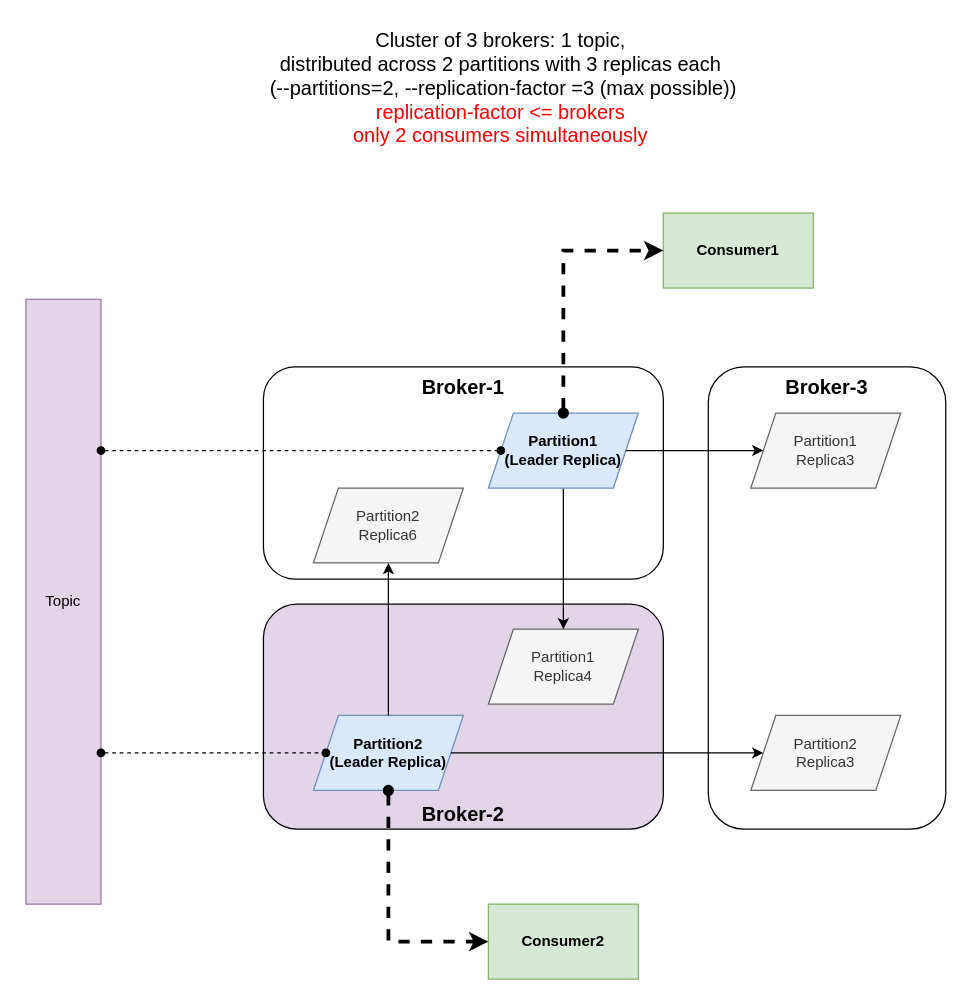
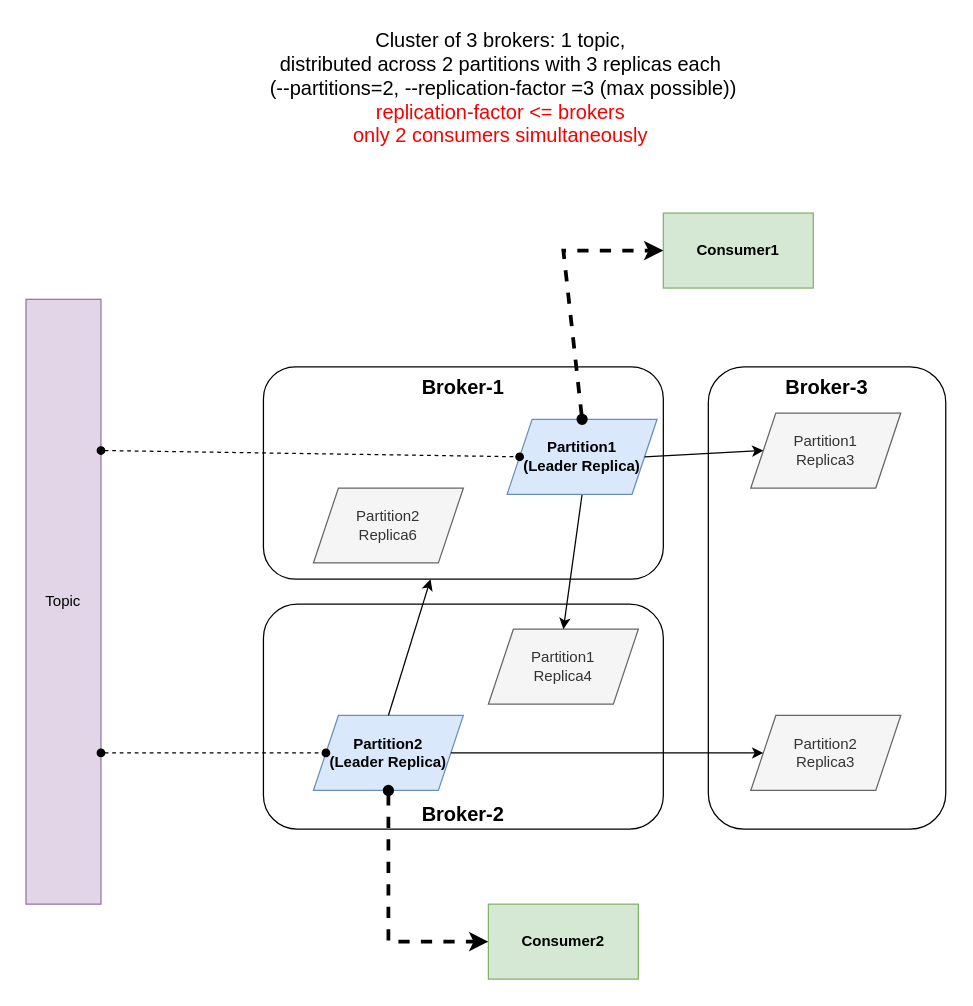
(563, 451) -> (582, 457)
(388, 643) -> (408, 651)
(463, 814) -> (463, 814)
